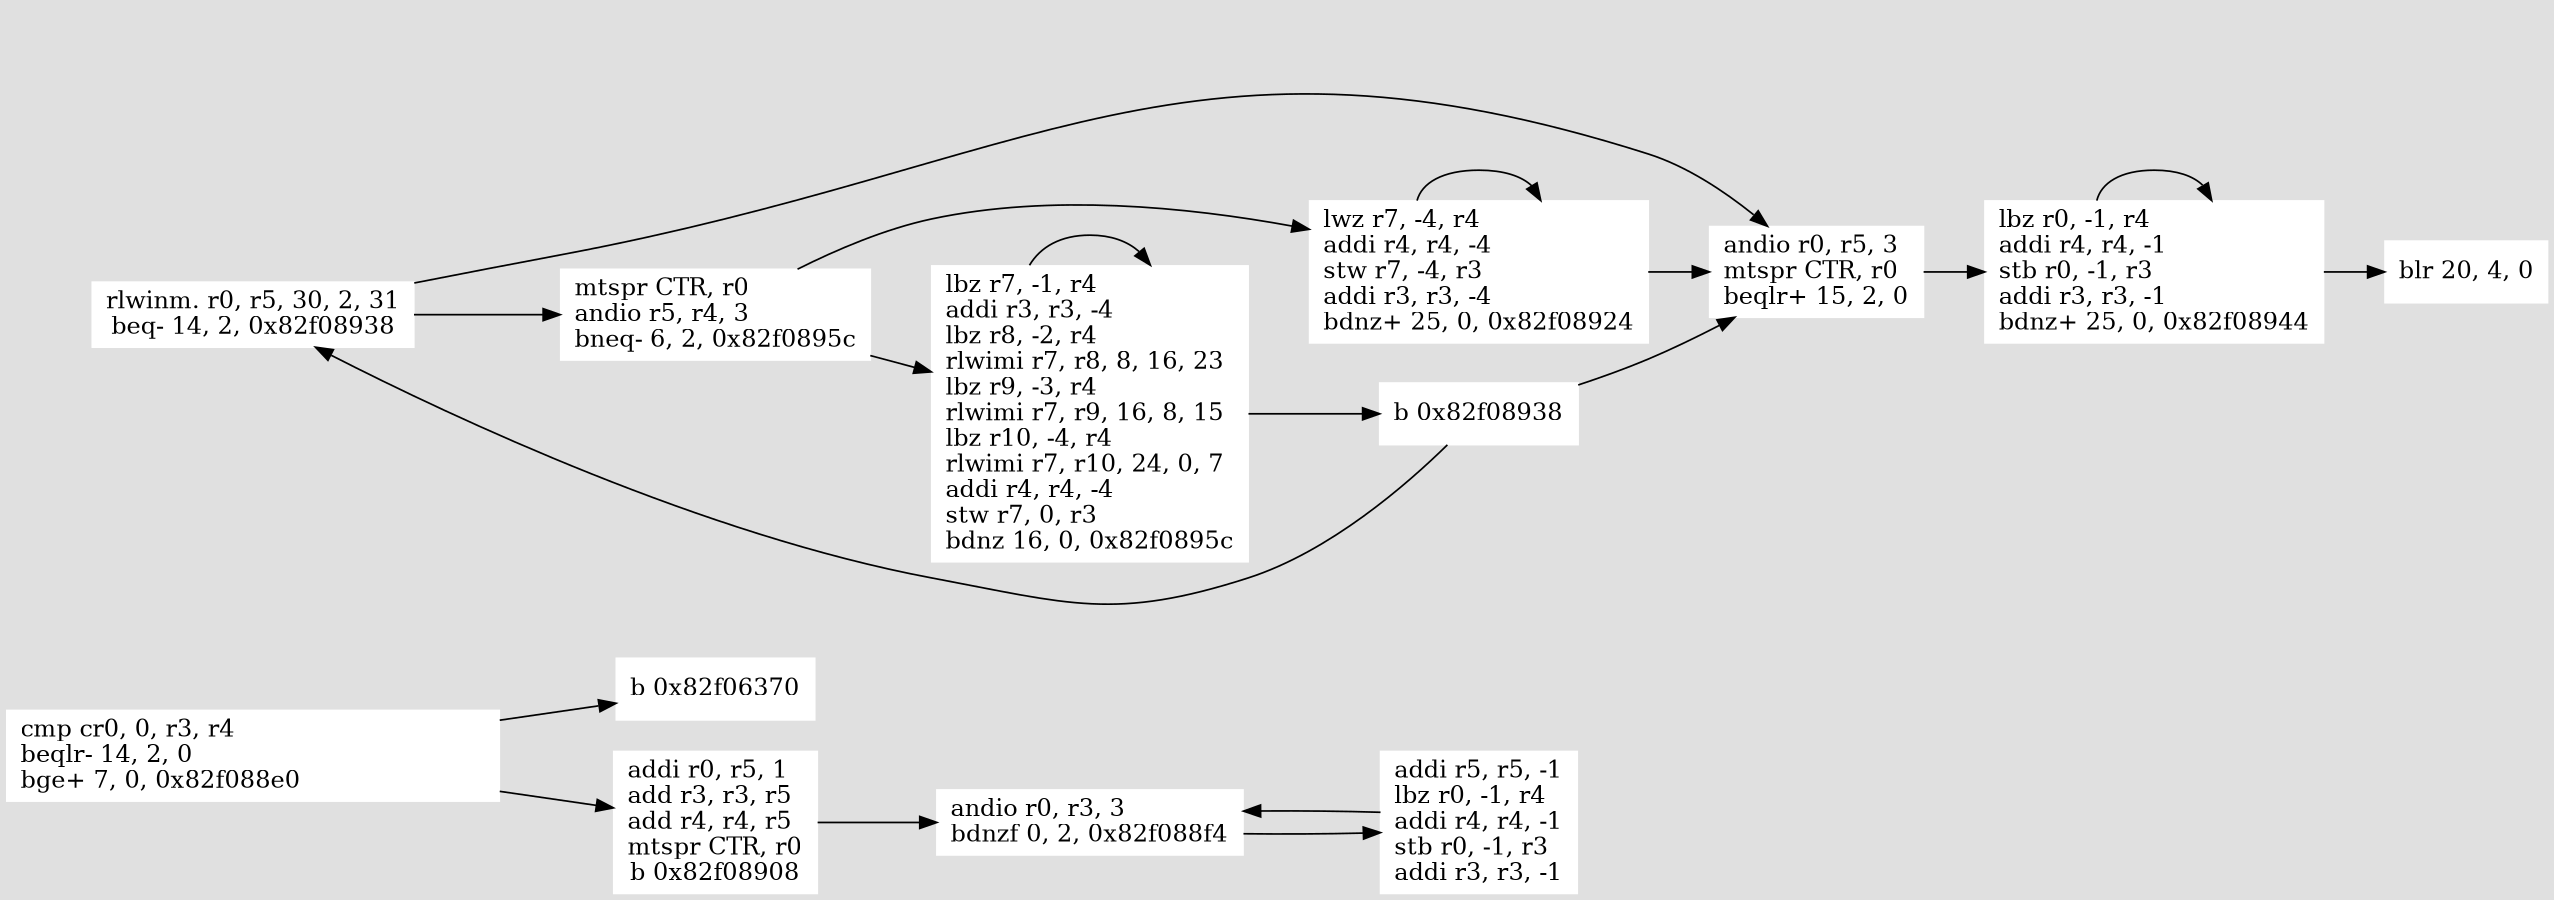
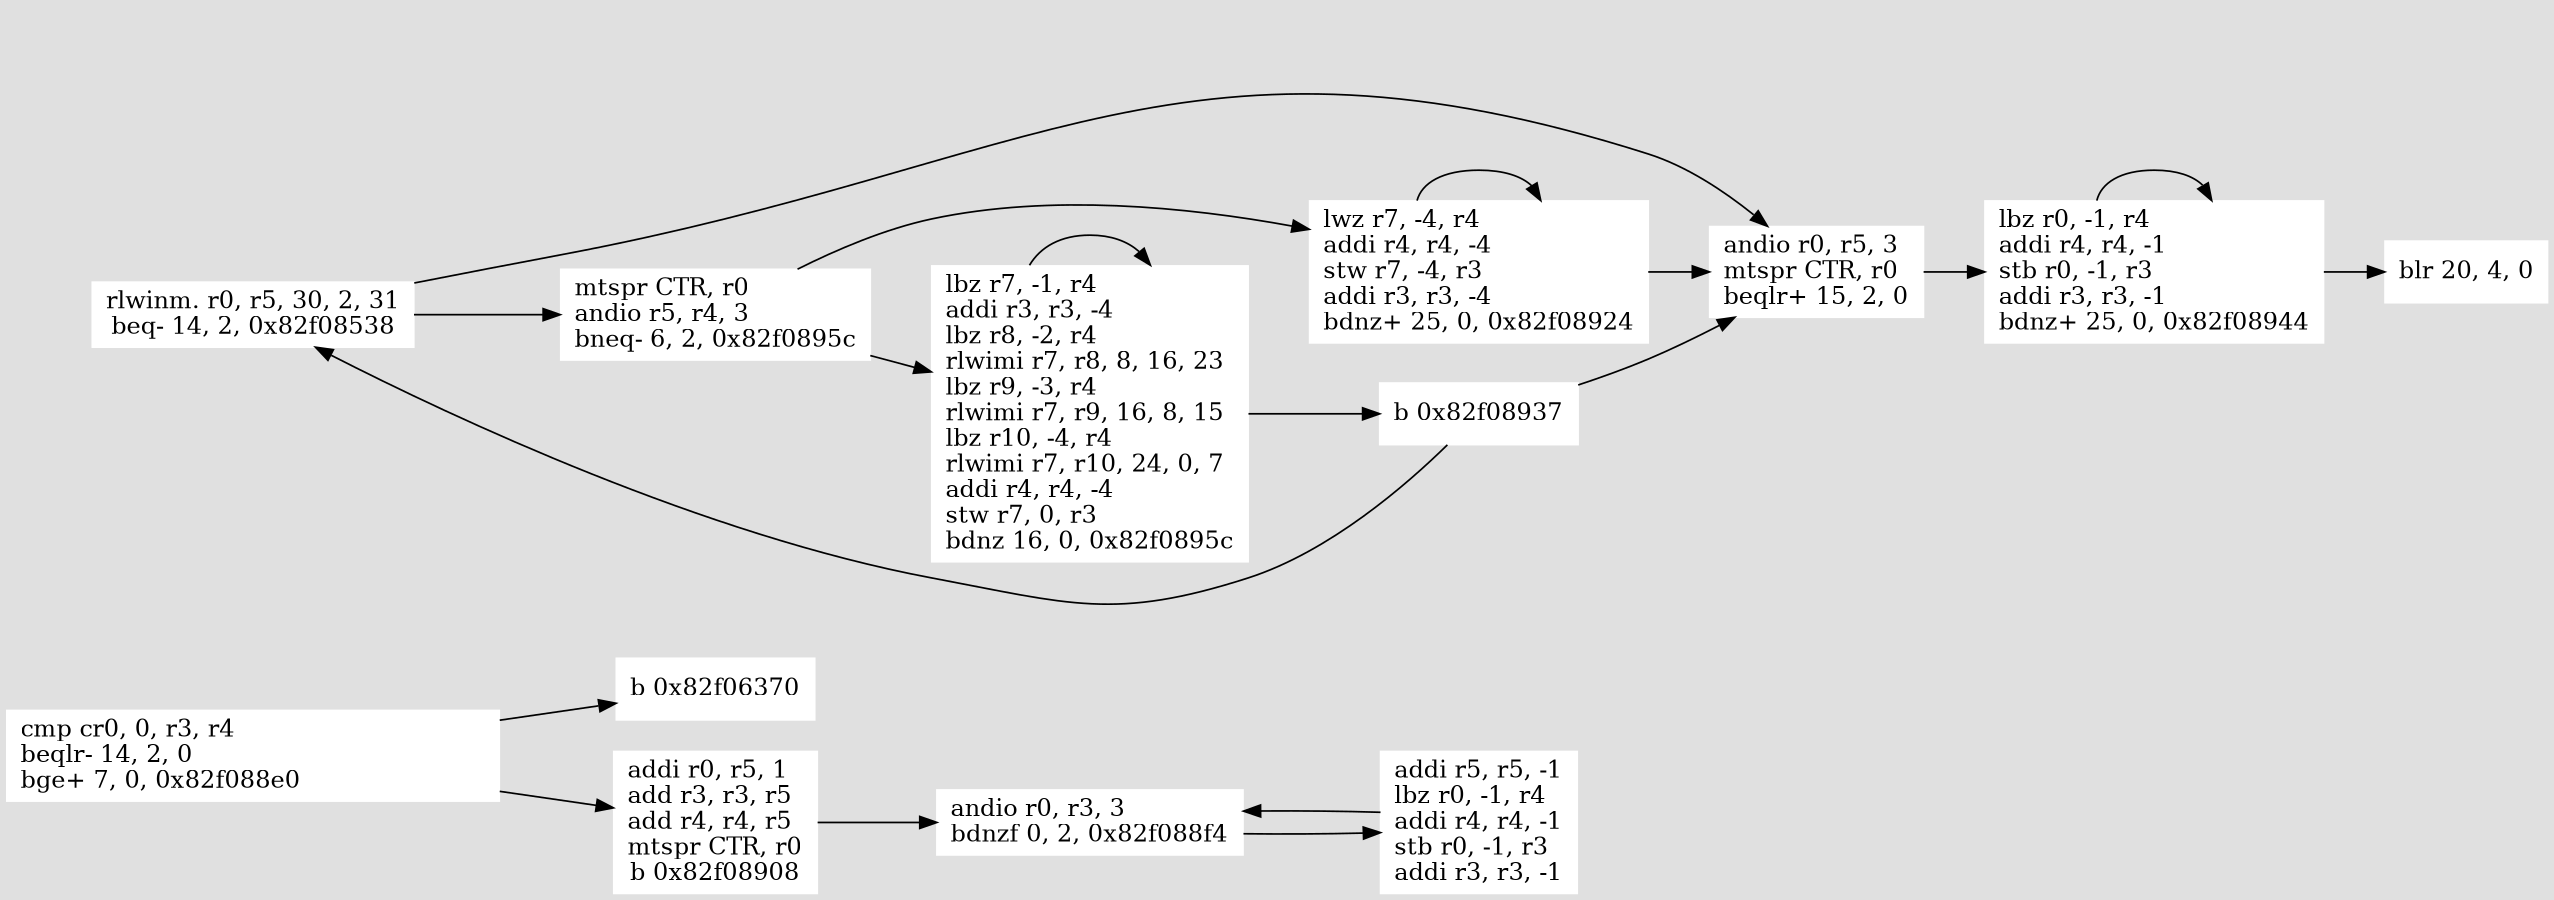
(253, 315) -> (253, 315)
(1479, 414) -> (1479, 414)
